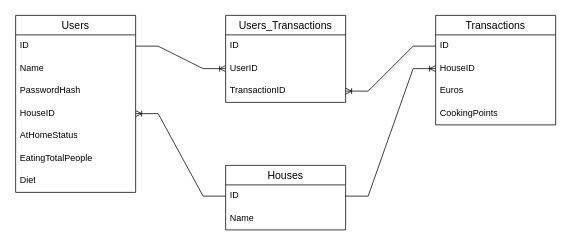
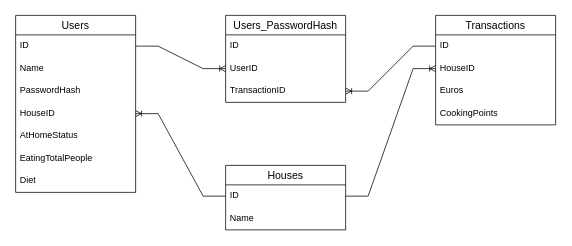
(285, 26) -> (285, 26)
